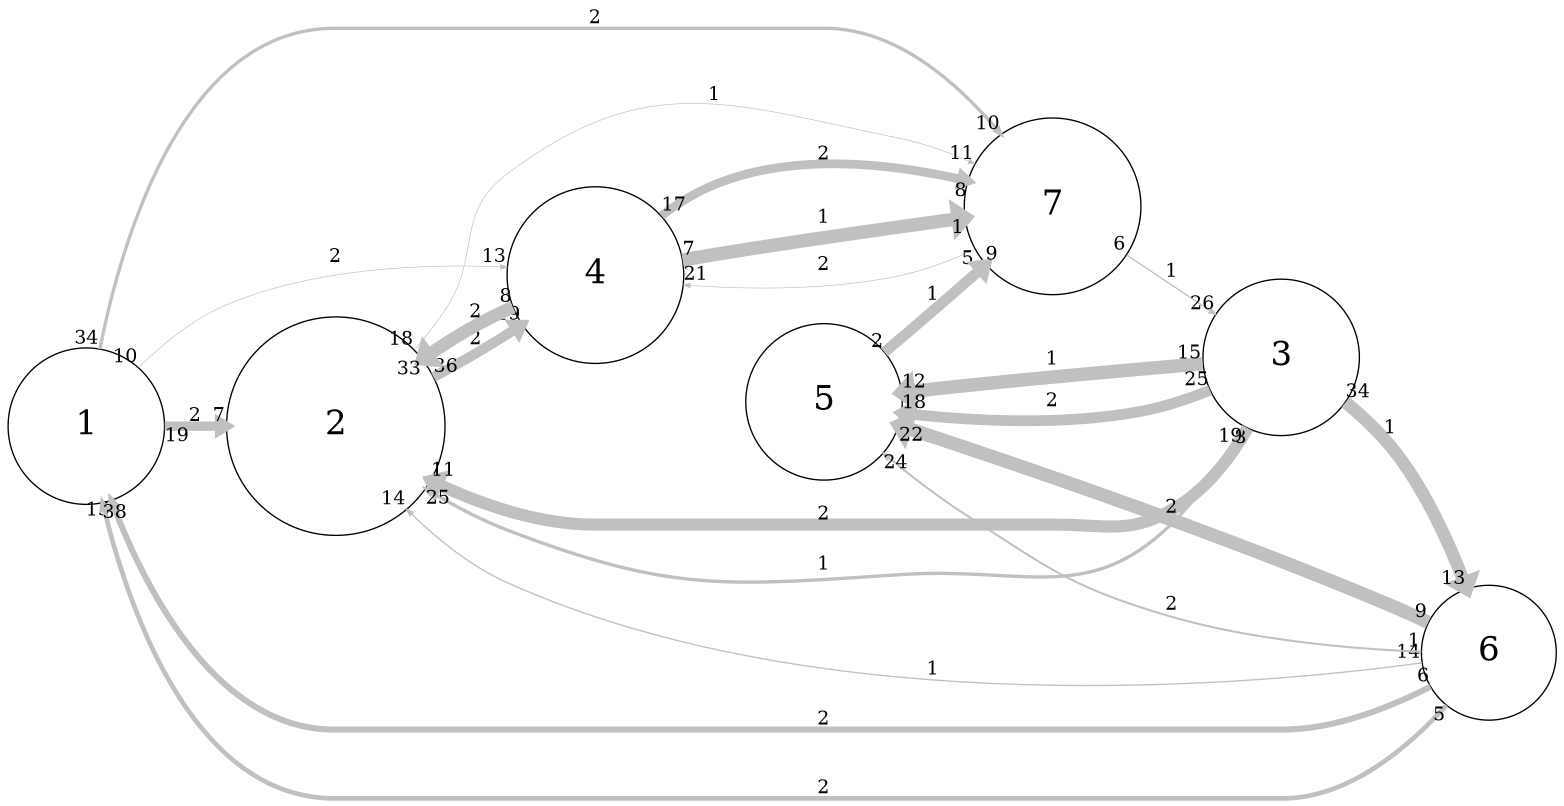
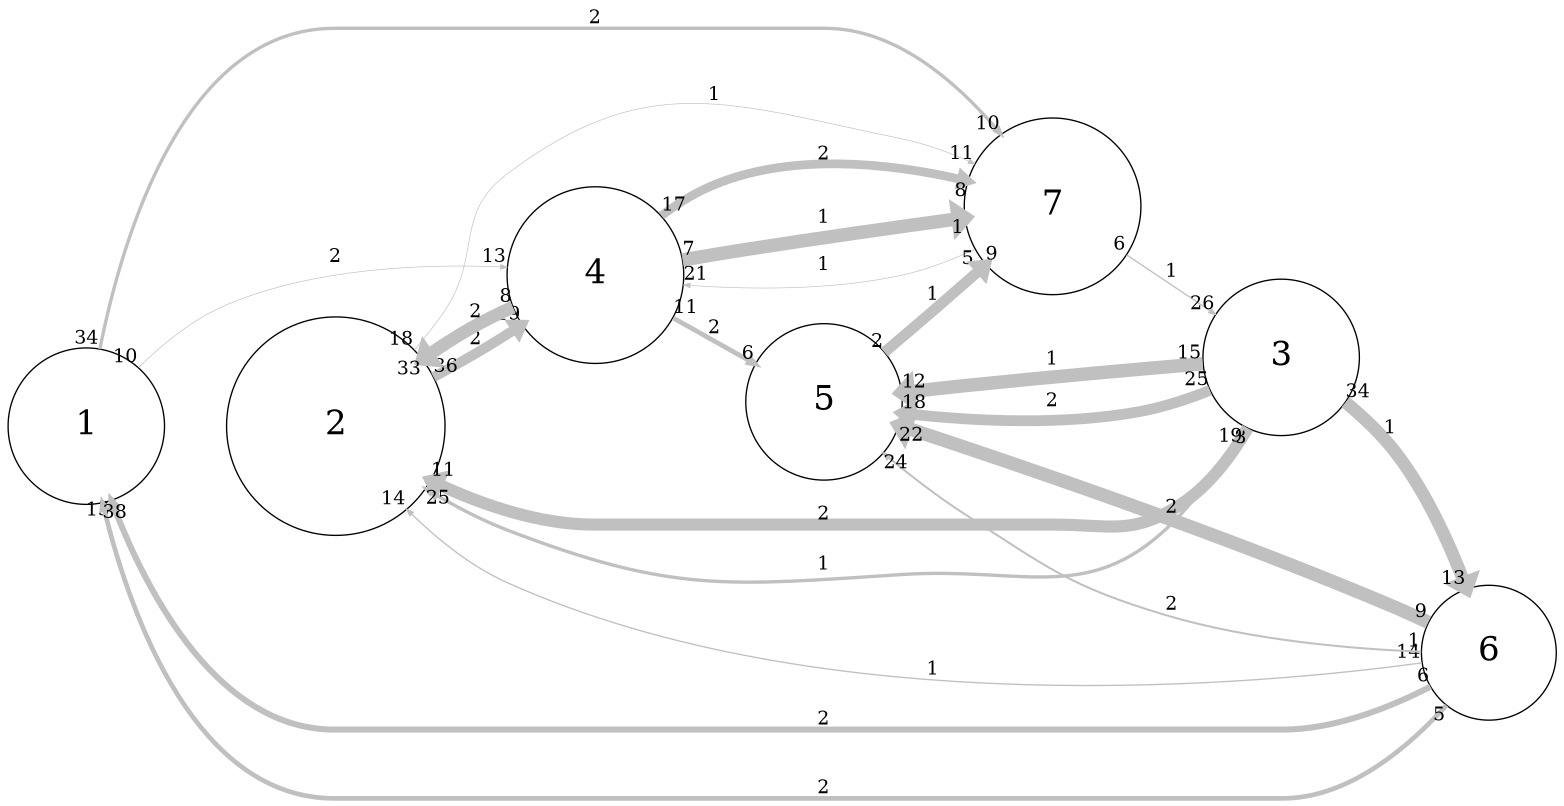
(824, 265) -> (824, 265)
none -> (711, 339)
(192, 426) -> none
